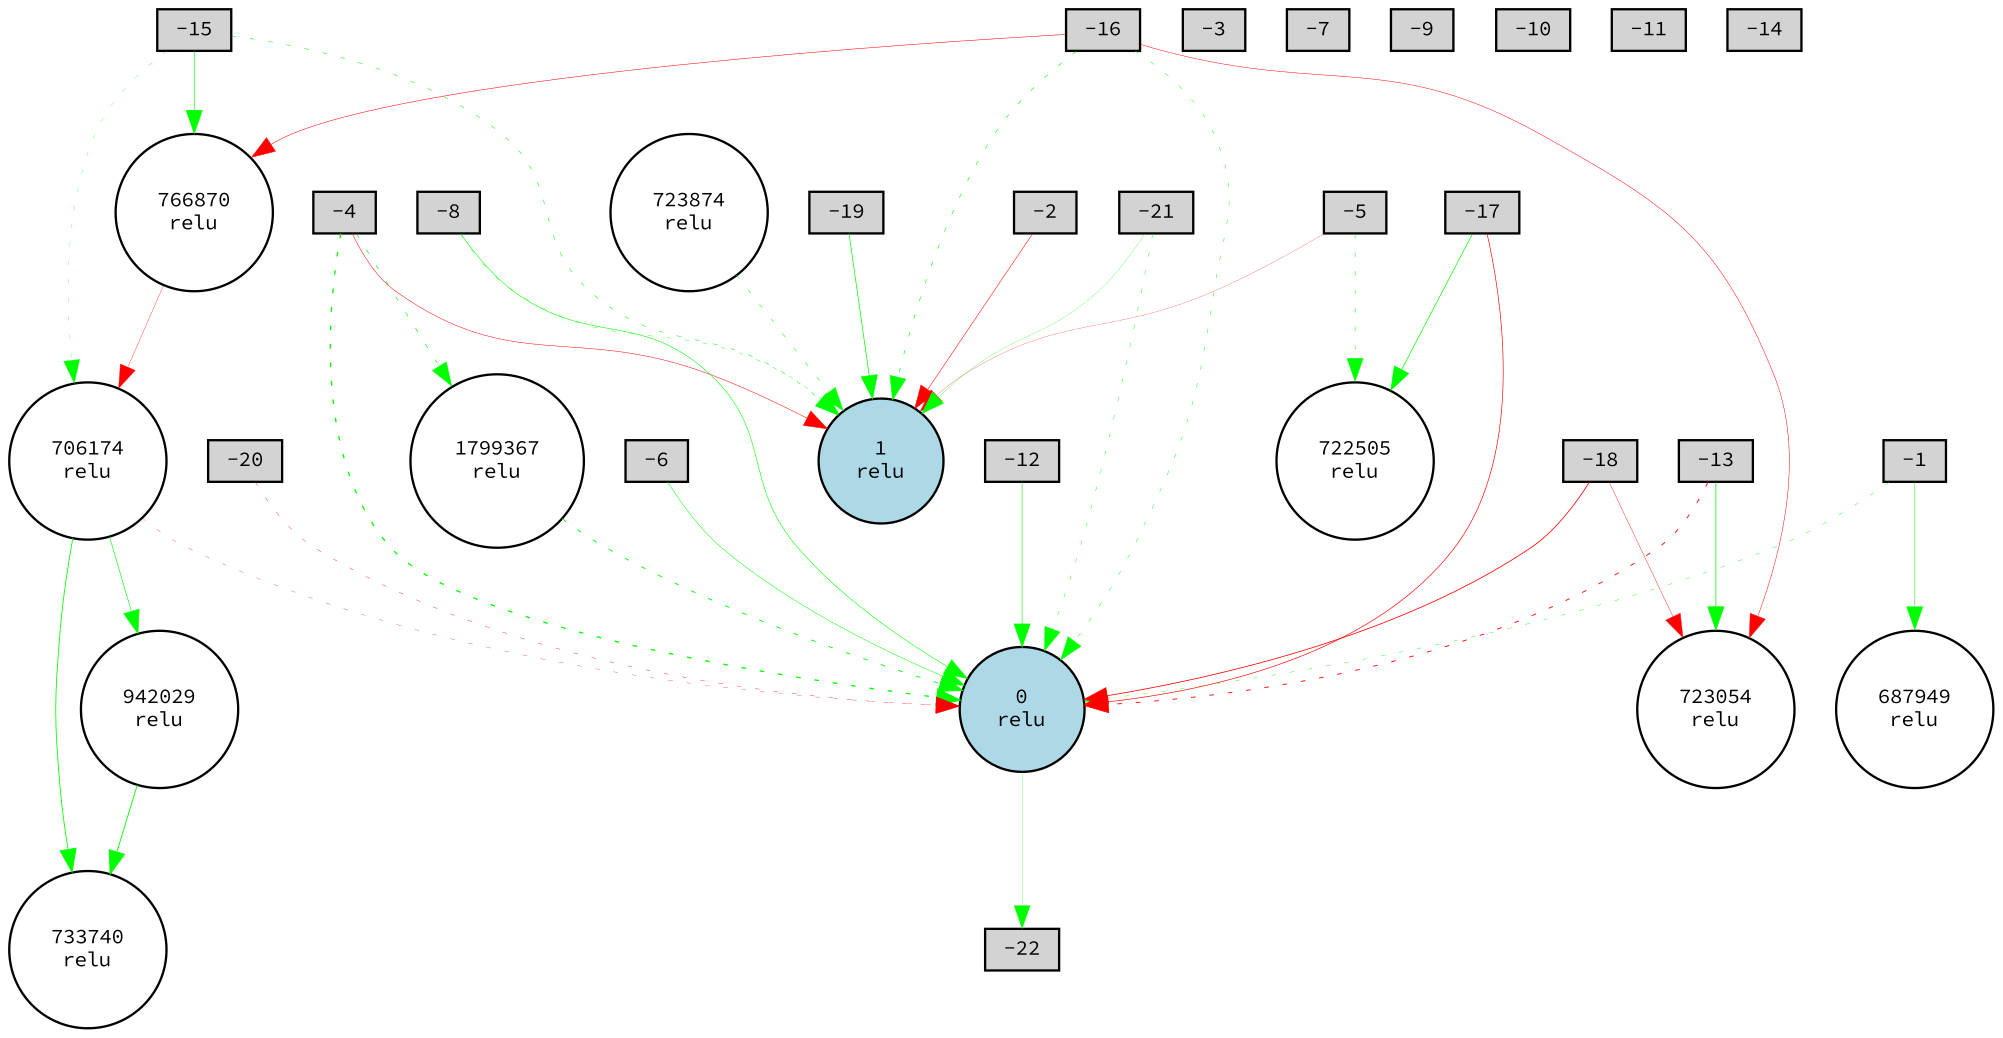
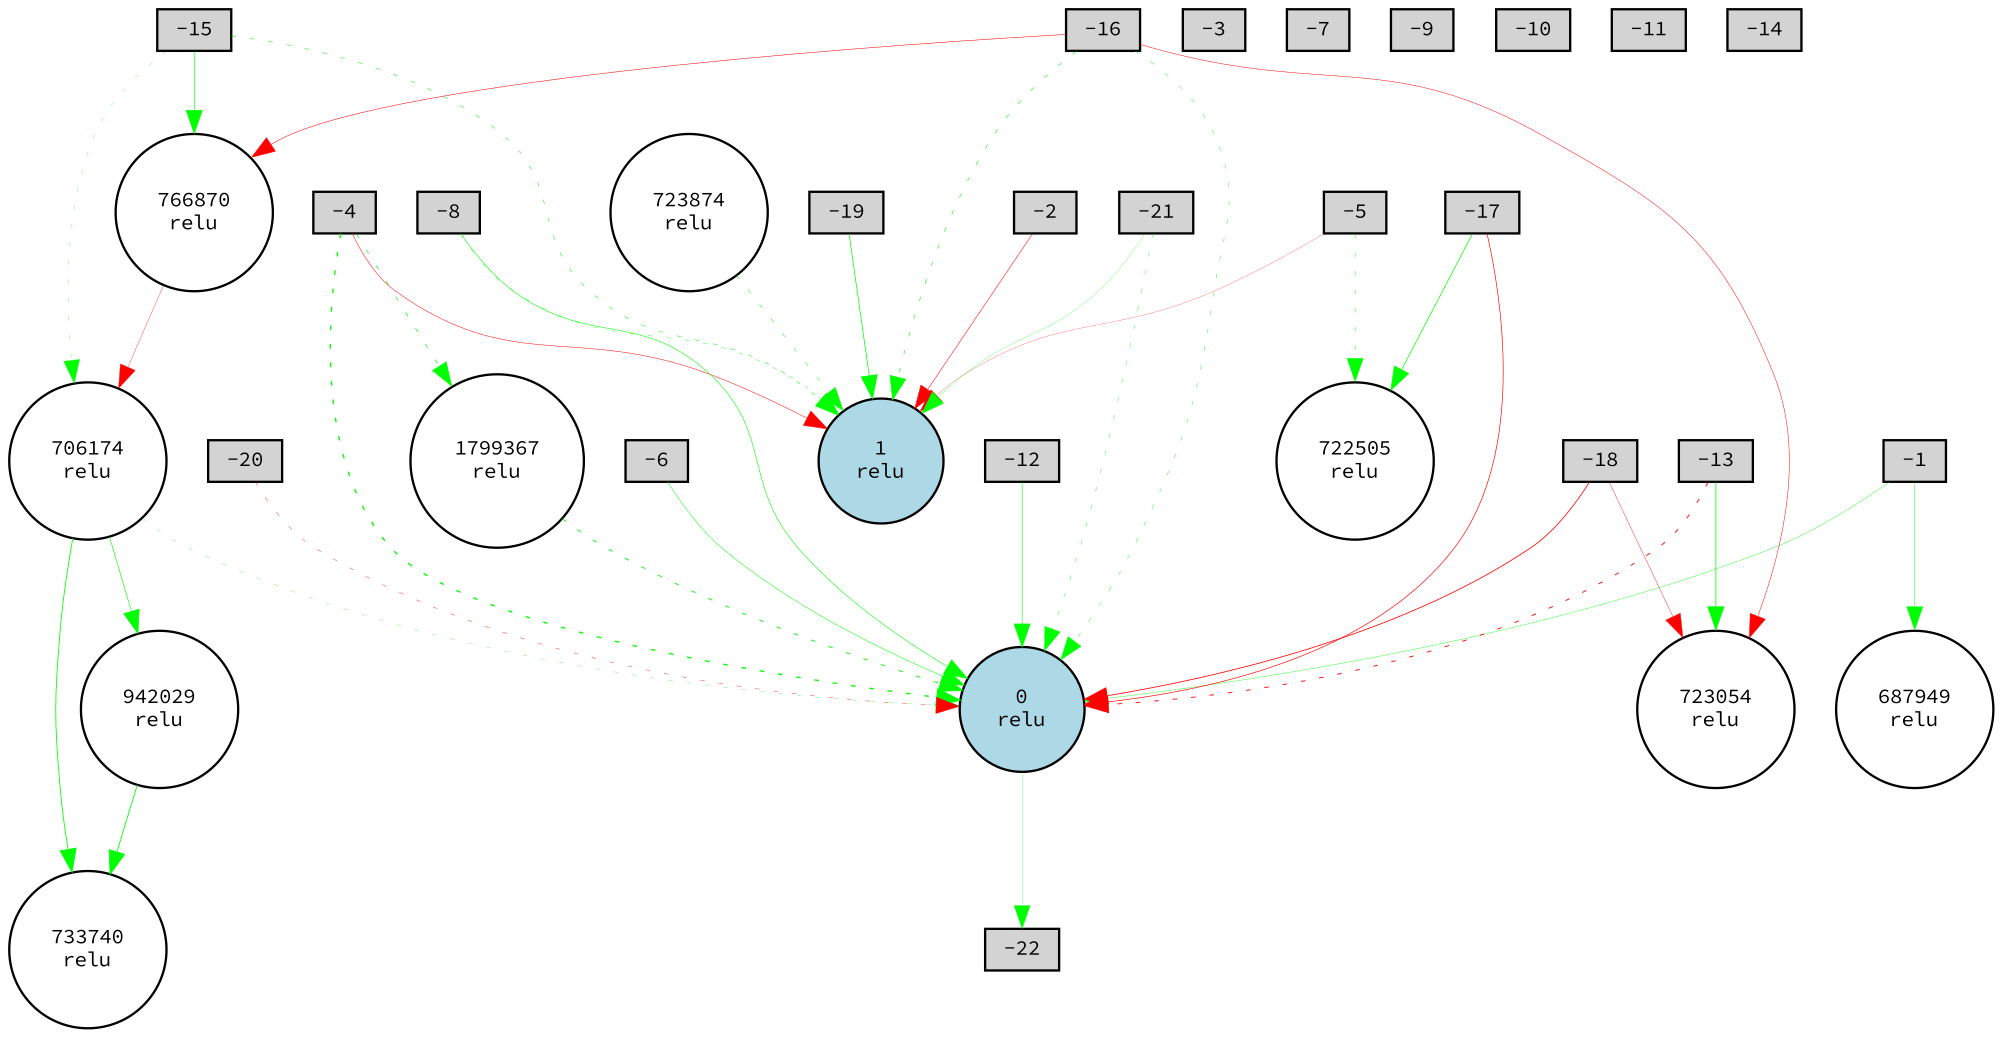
(1589, 608) -> (1589, 608)
(527, 655) -> (527, 655)
